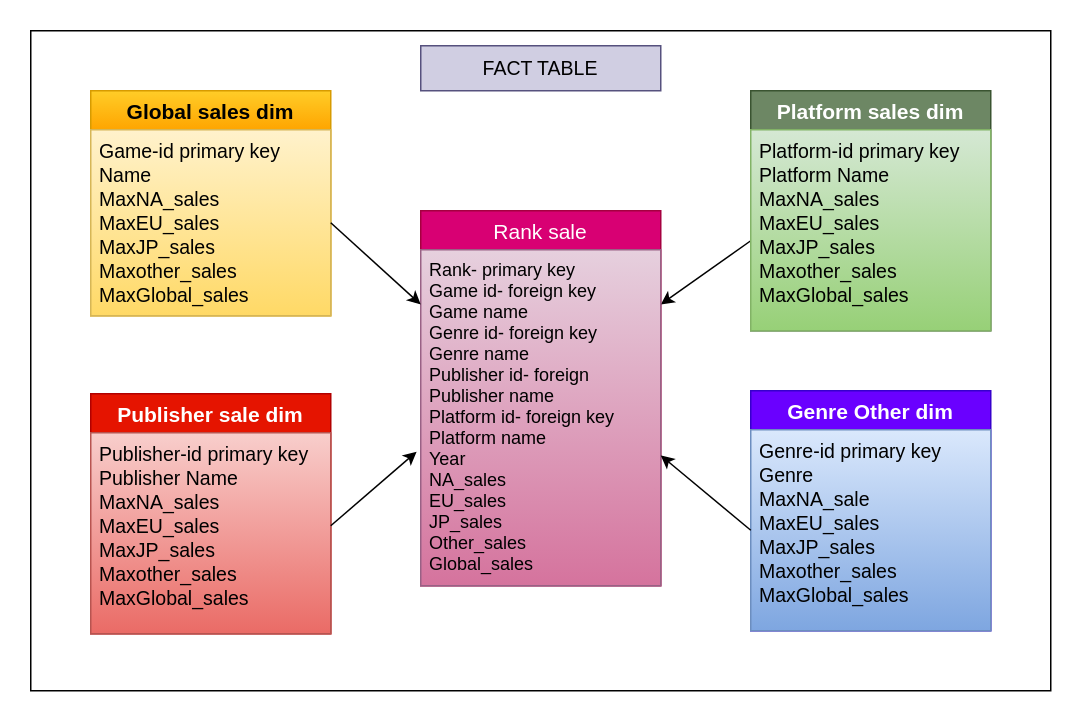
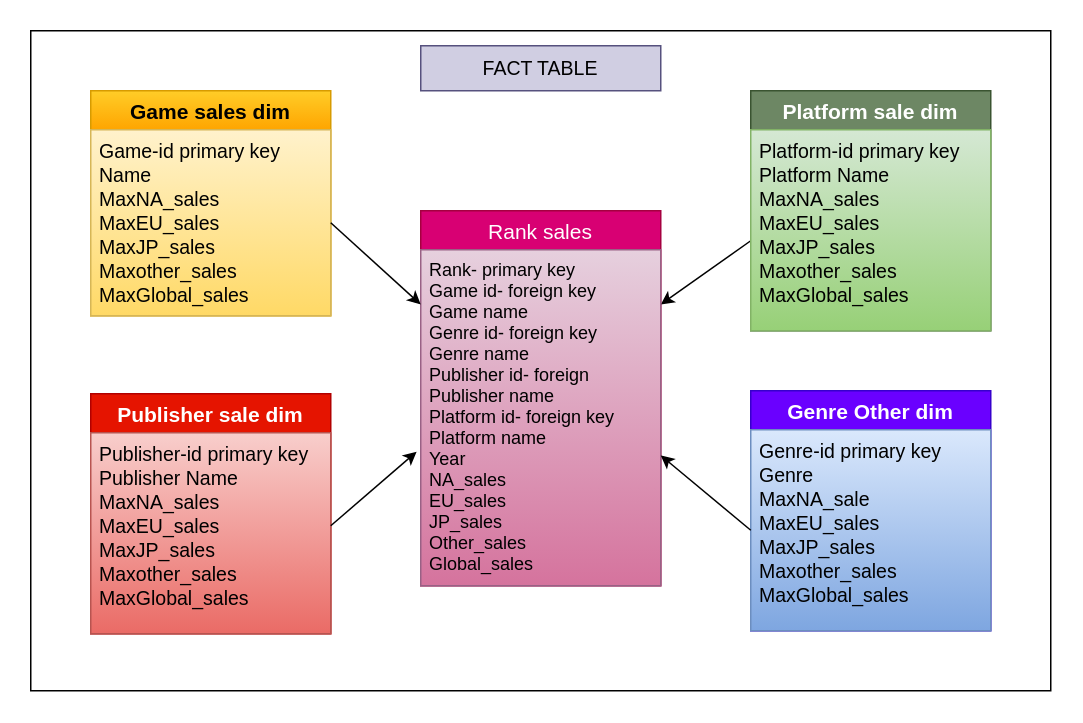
(210, 112) -> (210, 112)
(870, 112) -> (870, 112)
(540, 232) -> (540, 232)
